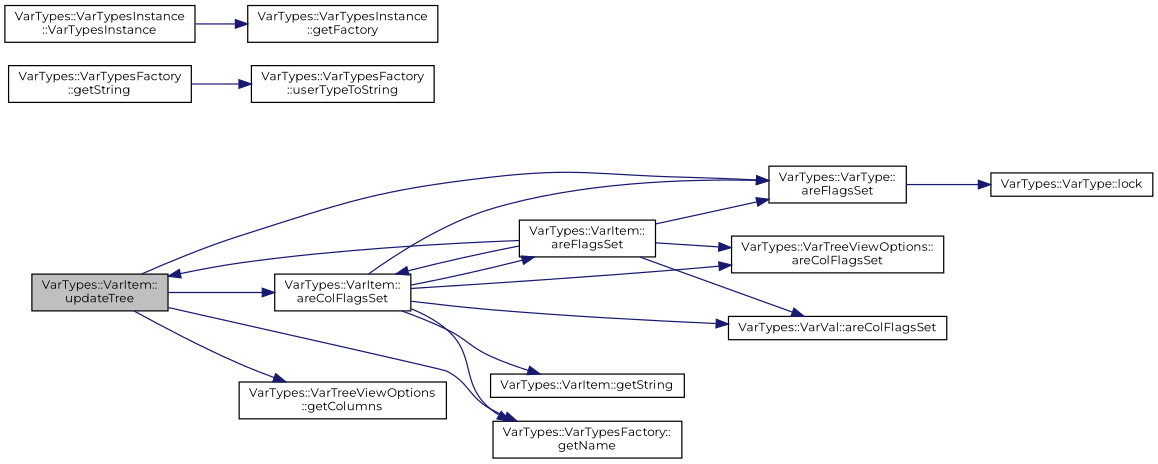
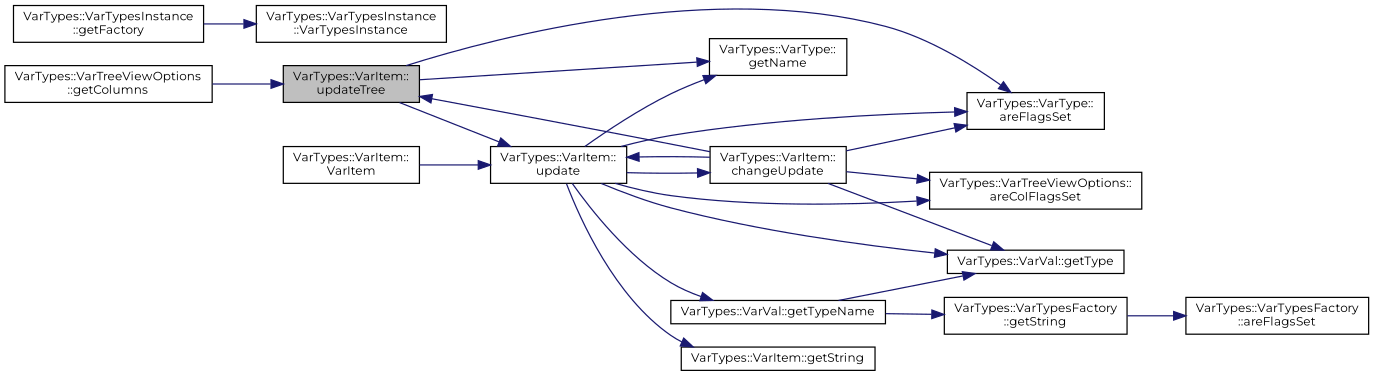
(215, 24) -> (224, 24)
(343, 84) -> (1277, 316)
none -> (351, 165)
(1072, 185) -> none
(587, 239) -> (778, 165)
(343, 292) -> (559, 165)
none -> (778, 312)
(838, 328) -> (1036, 262)
(203, 347) -> (242, 84)
(587, 440) -> (778, 57)
